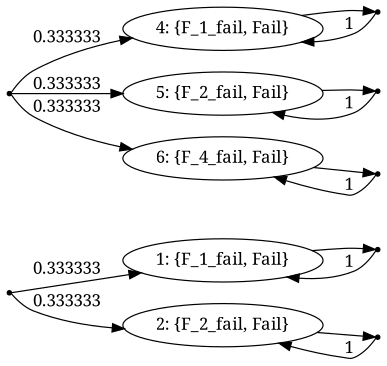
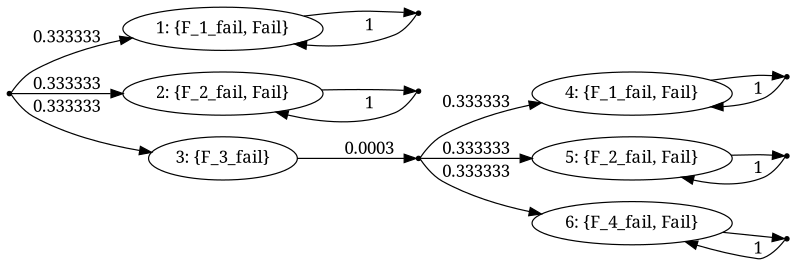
none -> (223, 158)
